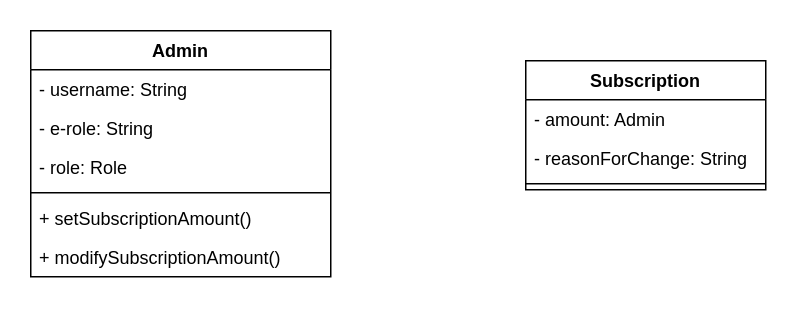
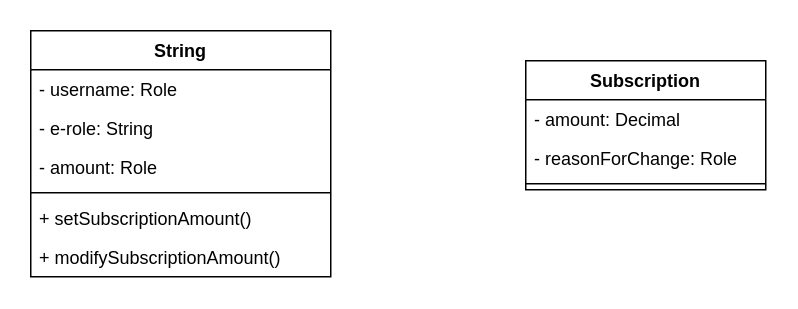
(181, 52) -> (181, 52)
(121, 91) -> (111, 91)
(601, 121) -> (609, 121)
(89, 169) -> (101, 169)
(647, 171) -> (641, 160)
